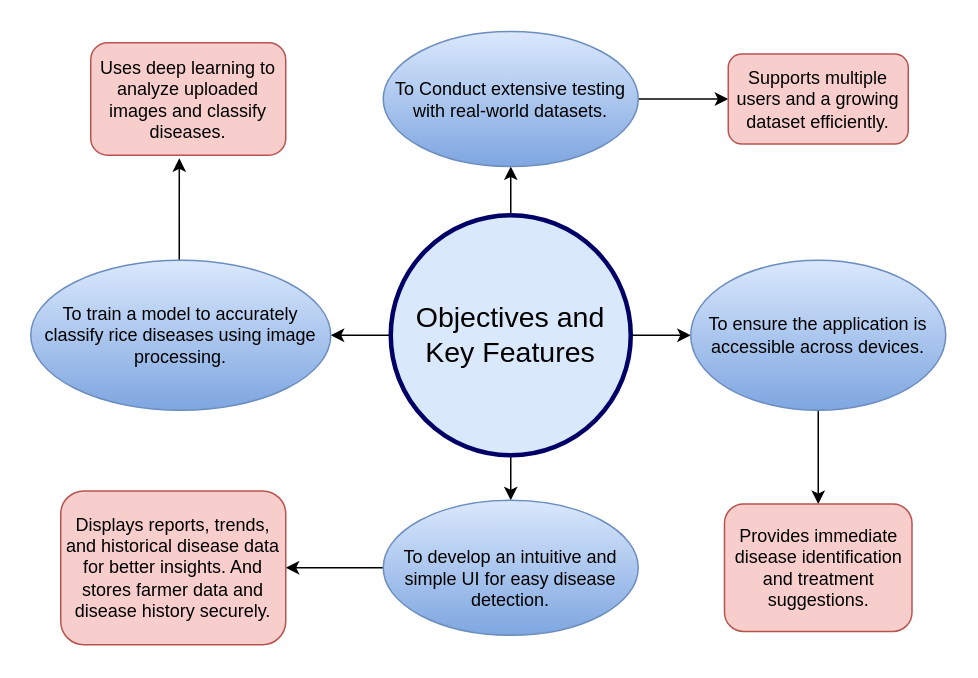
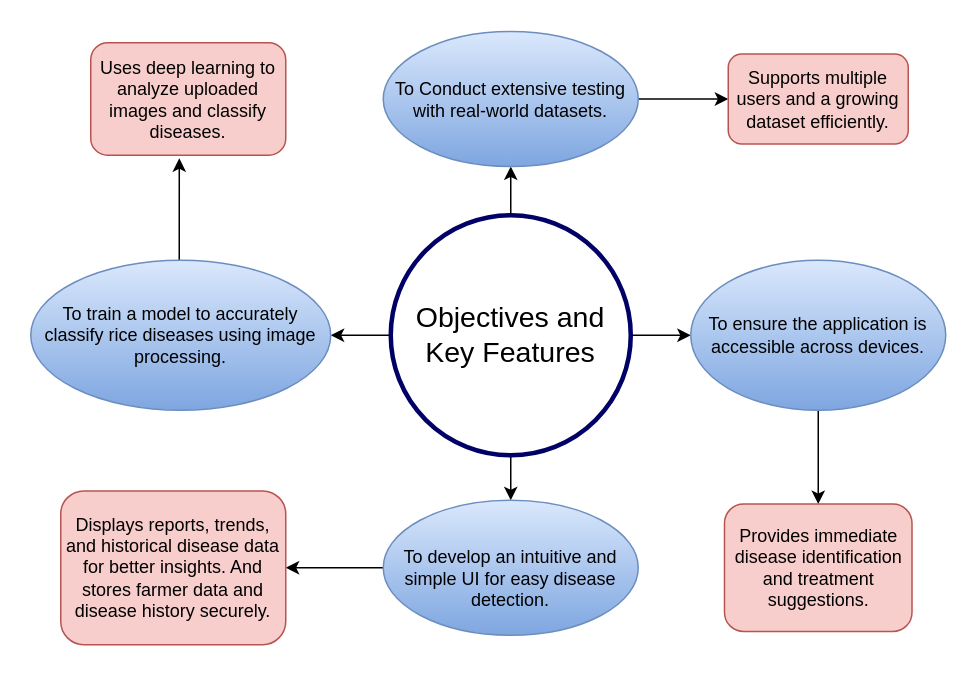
(511, 335) -> (511, 335)
